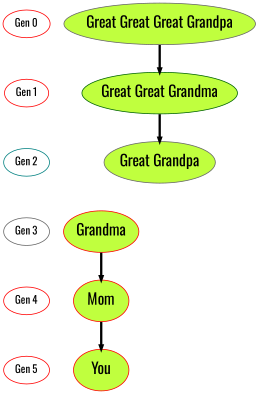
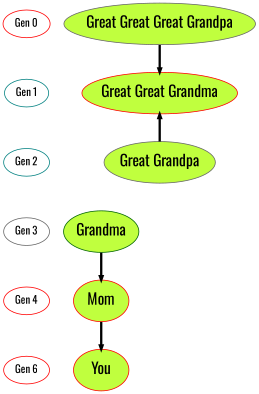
(27, 93) -> (27, 93)
(160, 93) -> (160, 93)
(160, 126) -> (160, 130)
(101, 232) -> (101, 232)
(27, 370) -> (27, 370)
